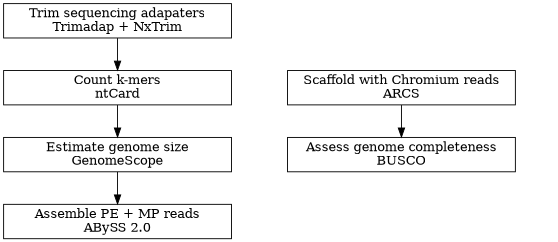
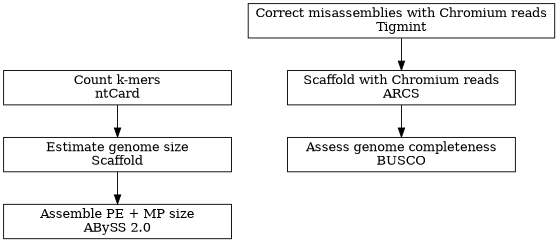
(118, 21) -> none
none -> (401, 21)
(118, 155) -> (118, 155)
(118, 222) -> (118, 222)
